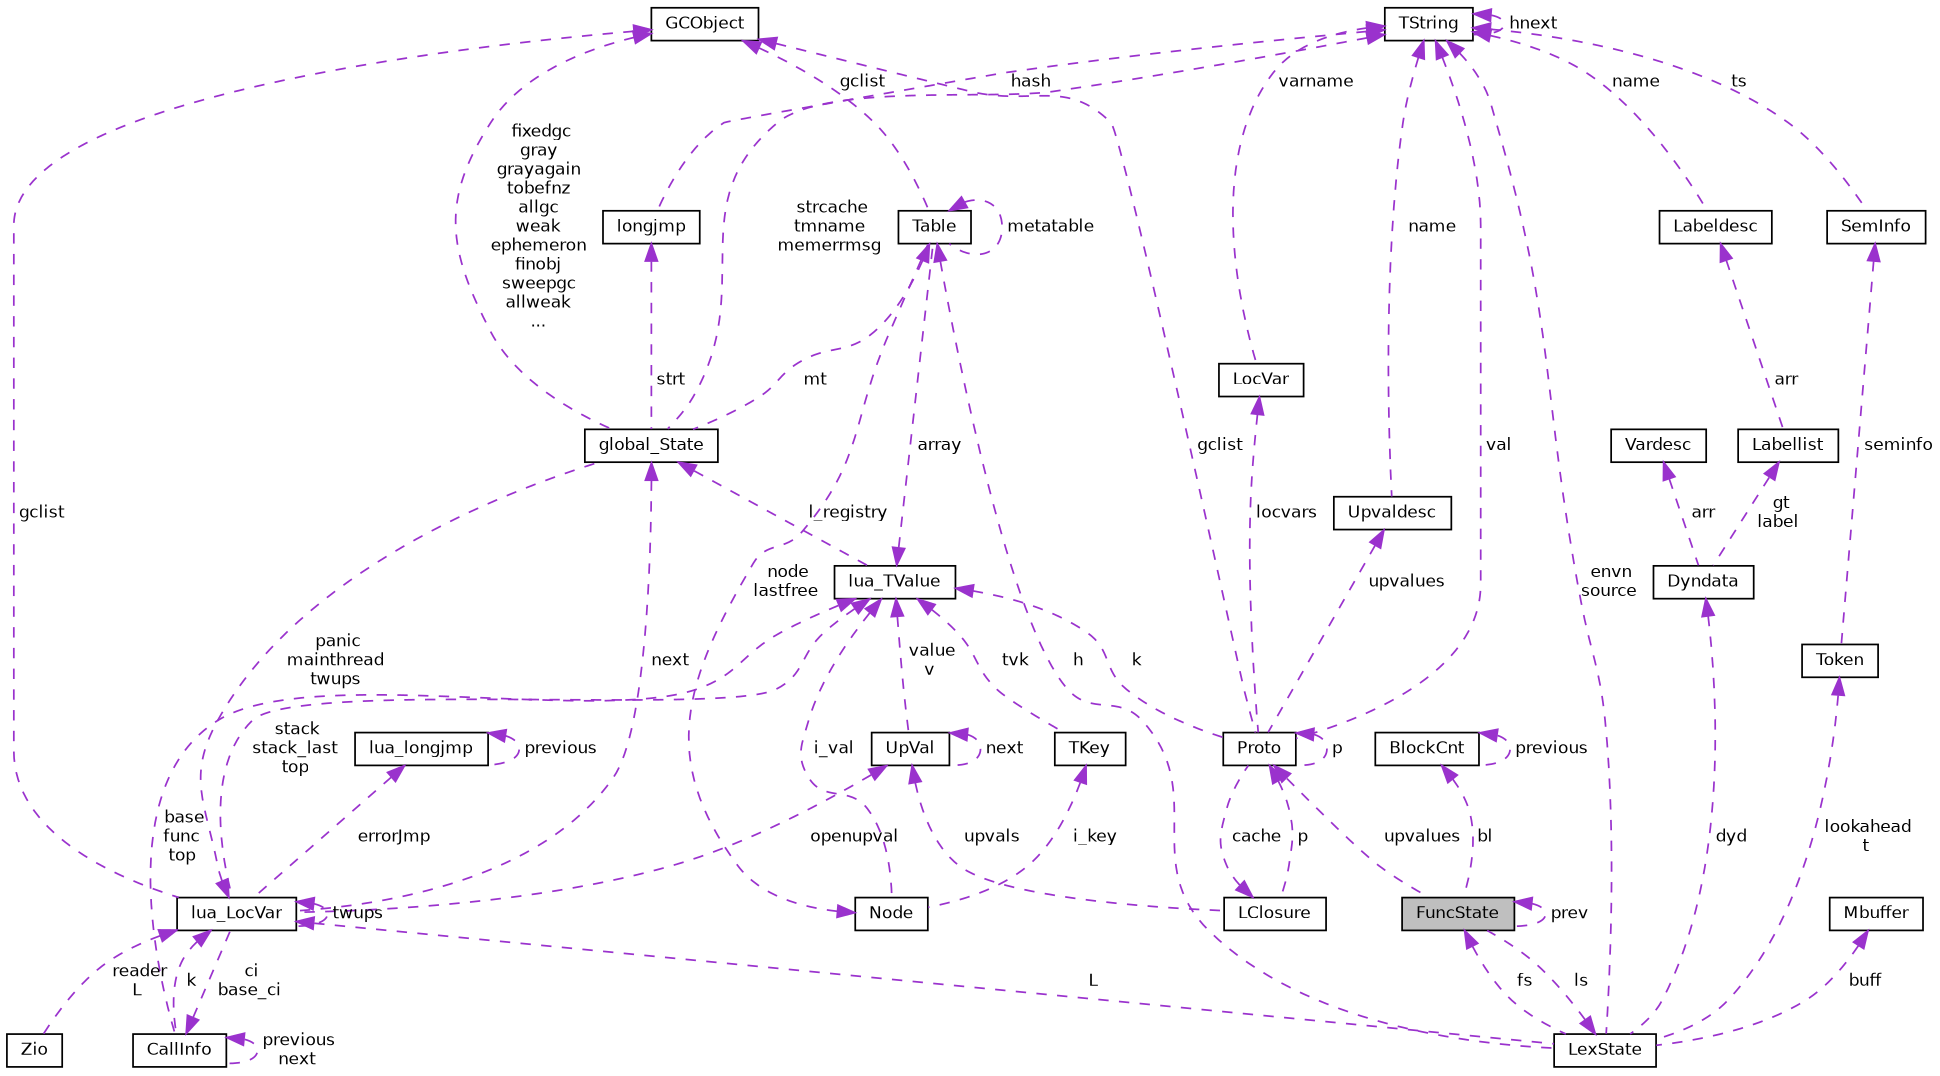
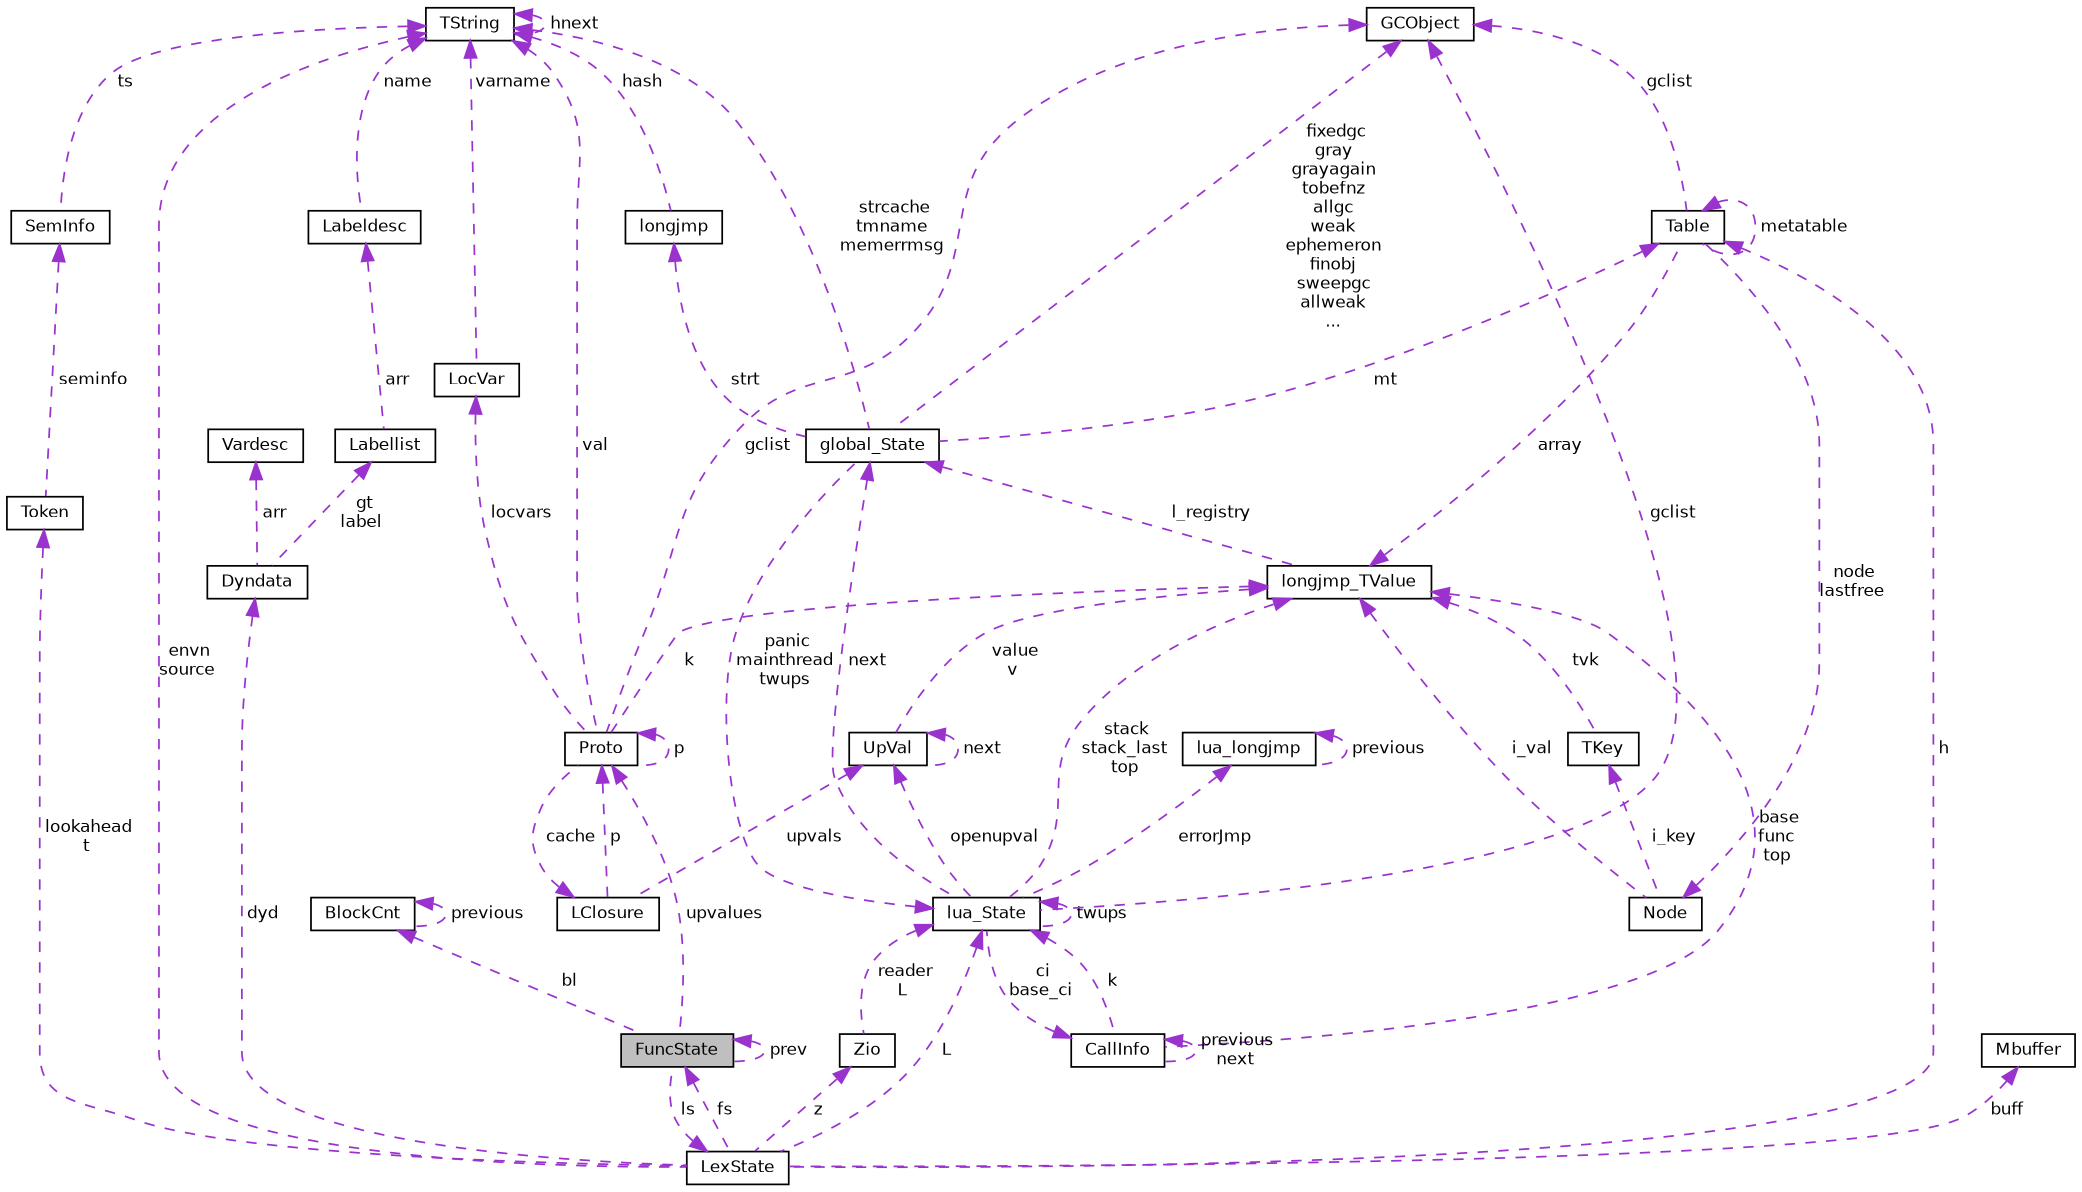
(1393, 513) -> none
(895, 582) -> (1349, 582)
(237, 914) -> (987, 914)
none -> (796, 1115)
